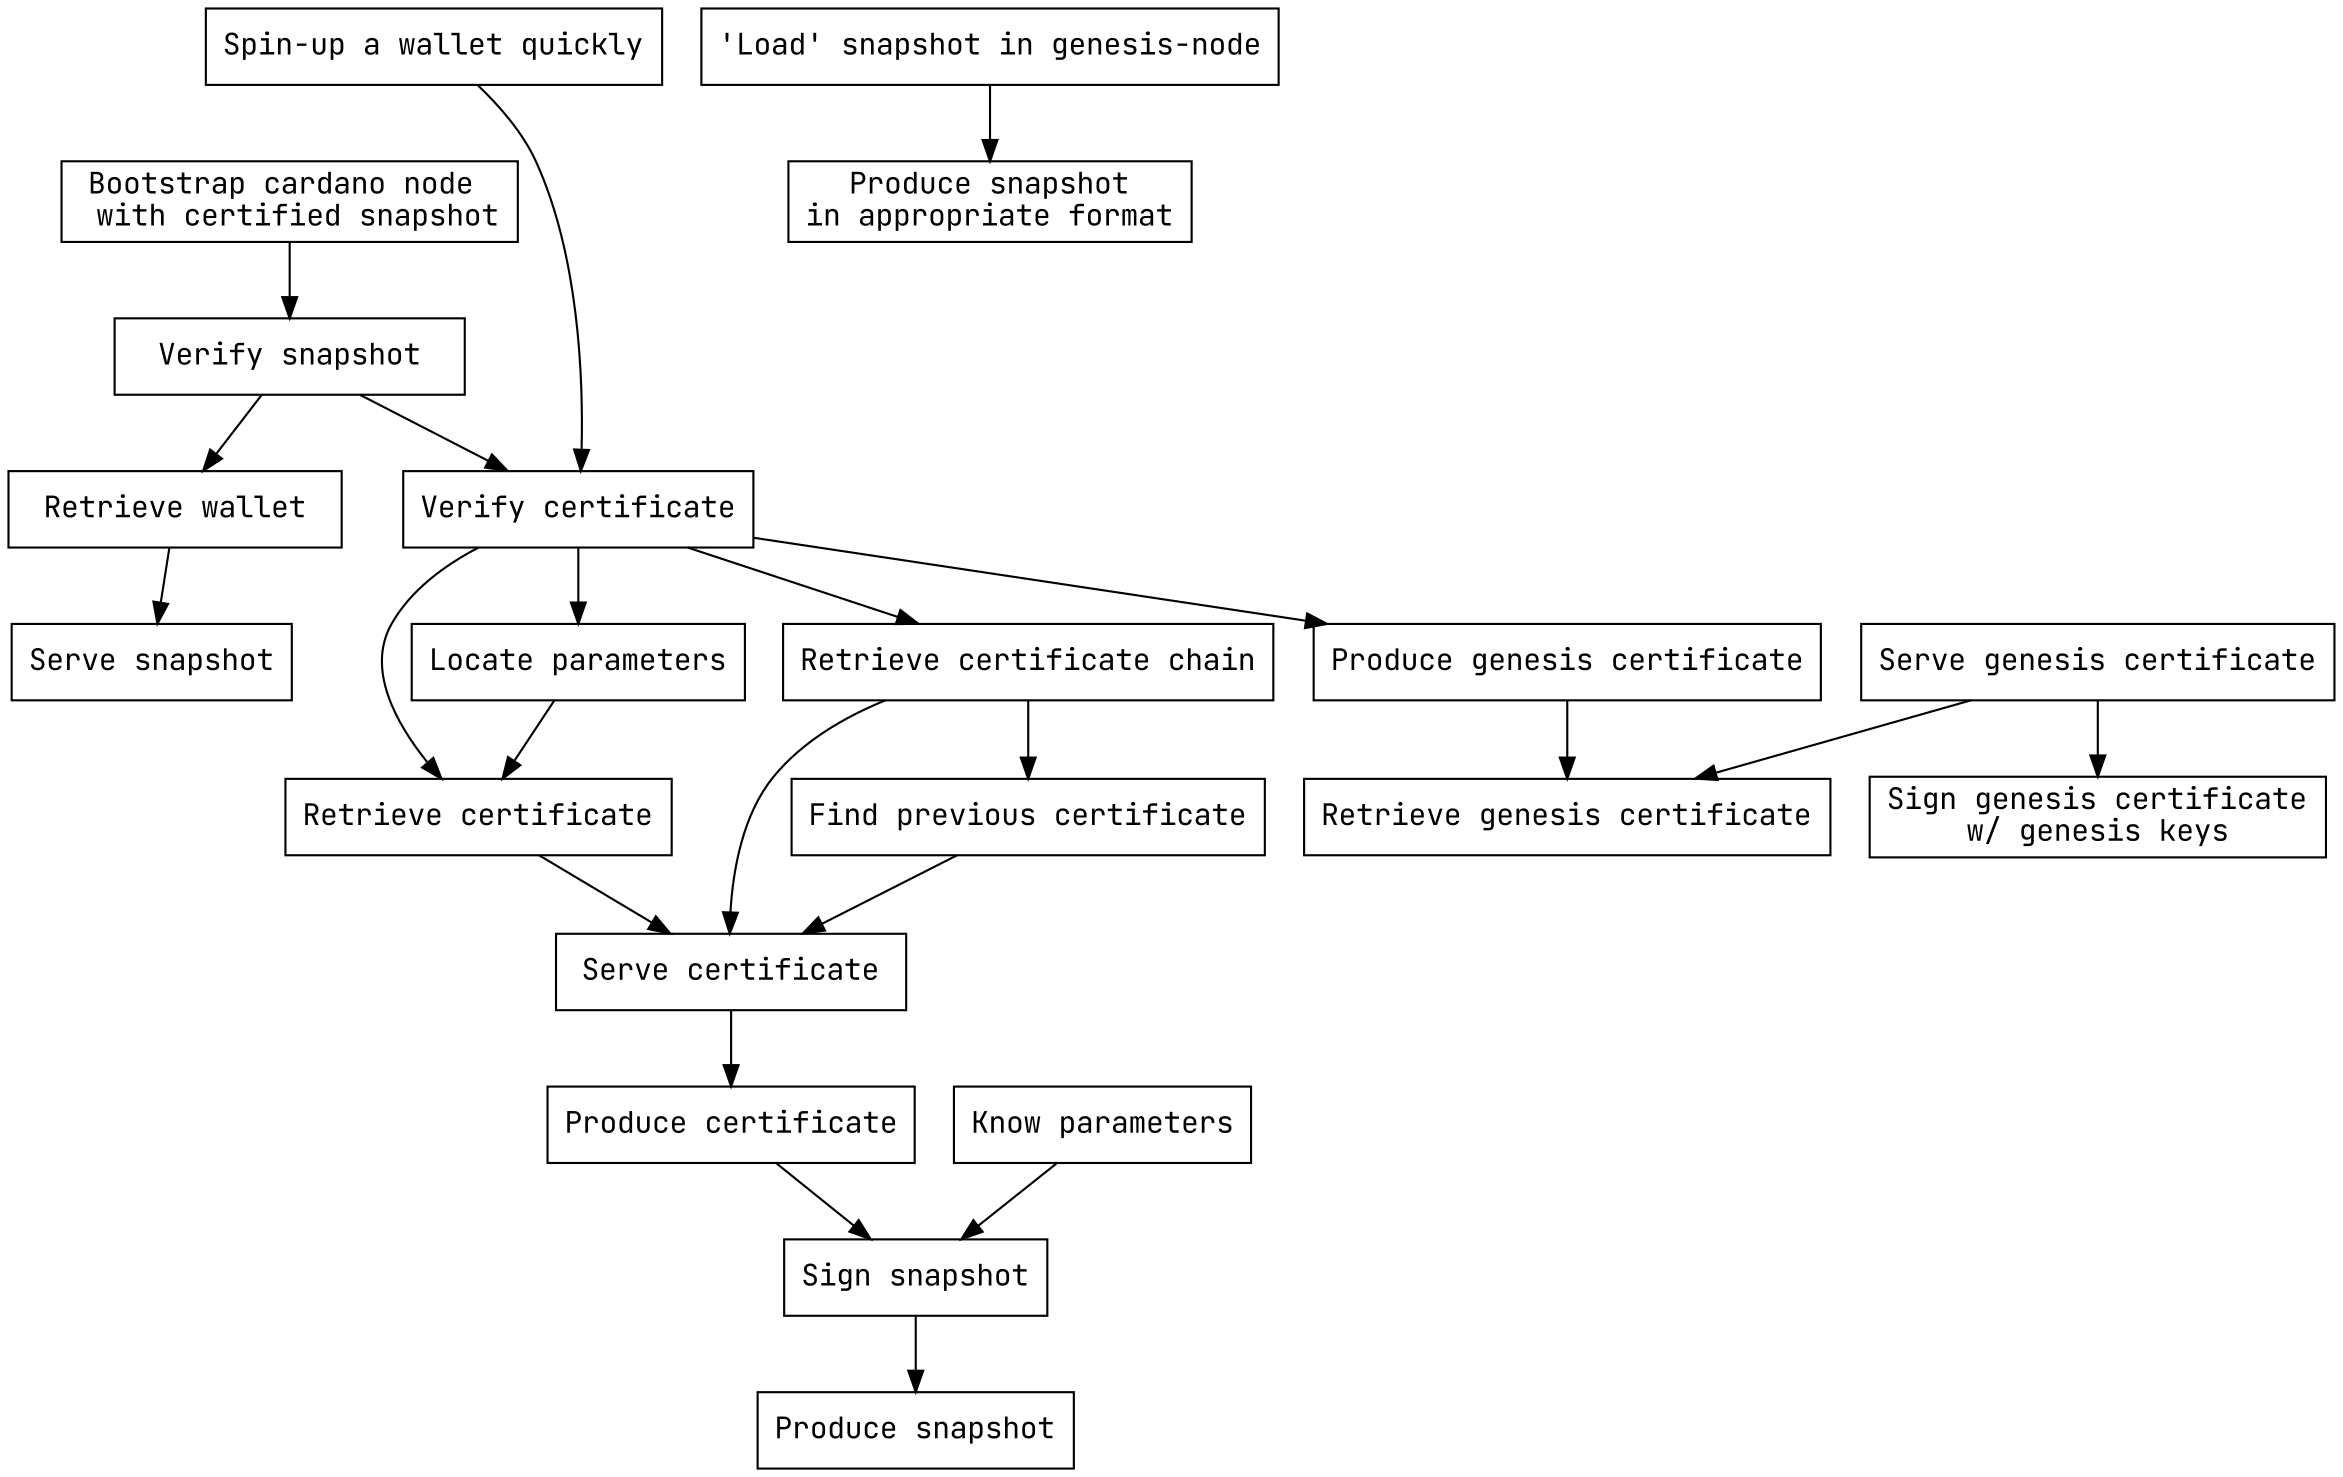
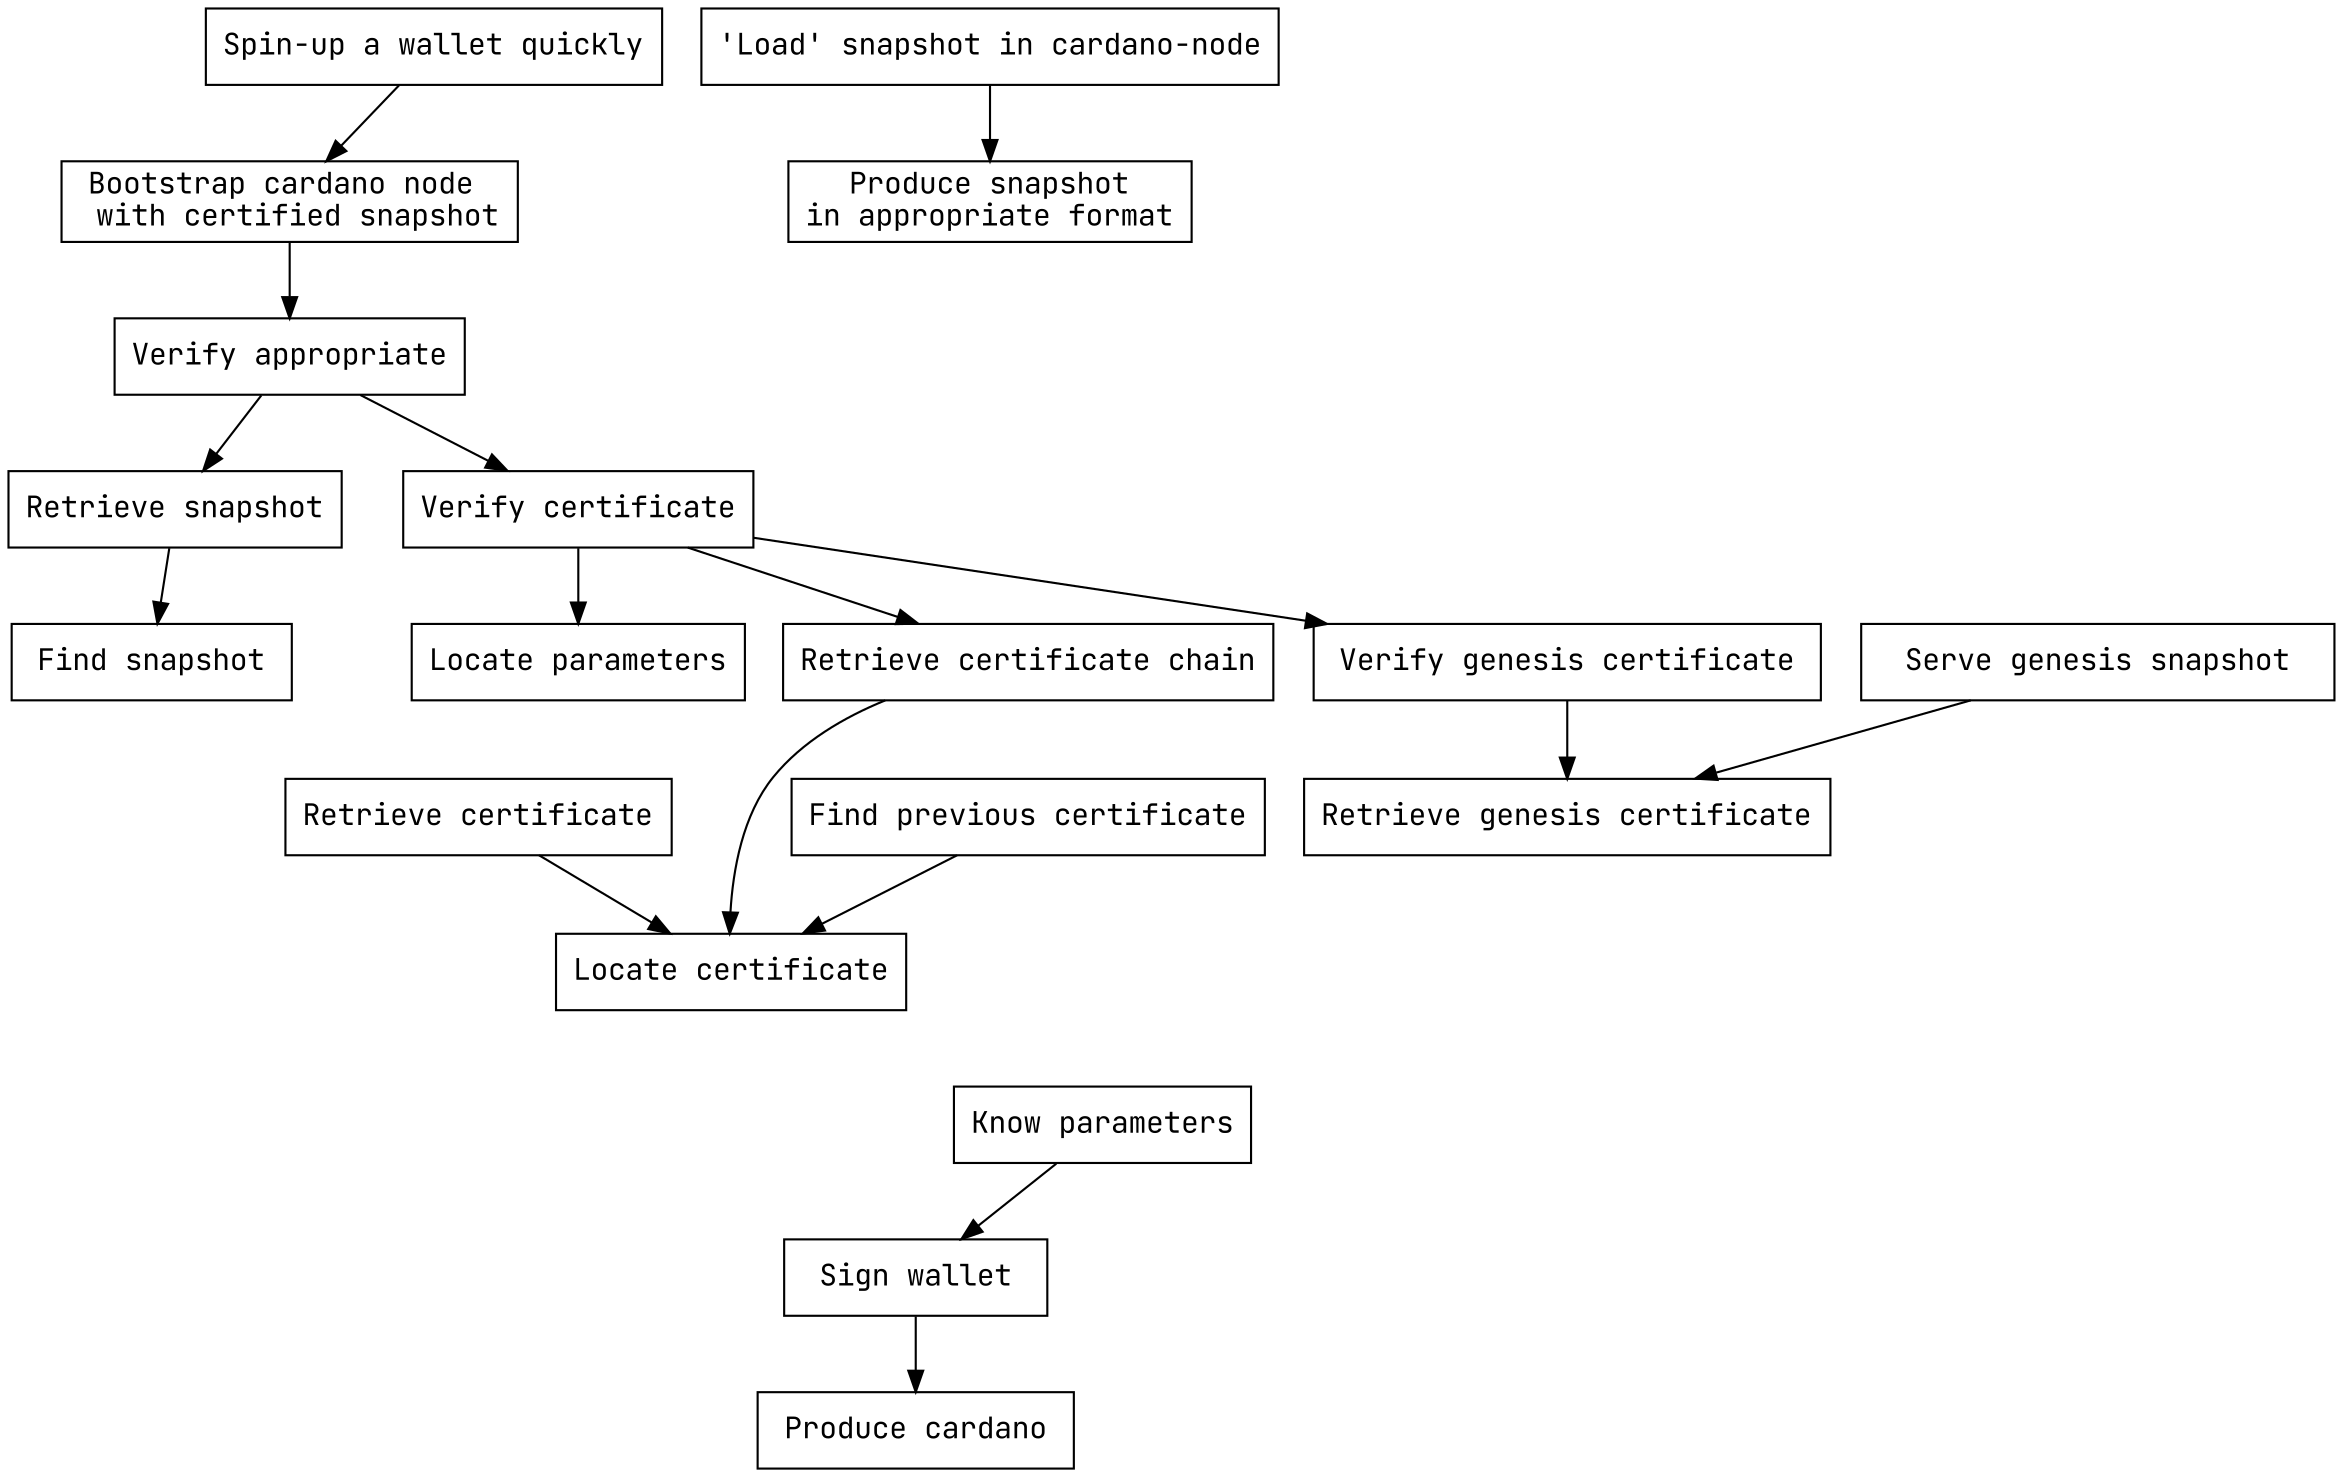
(990, 47) -> (990, 47)
(565, 255) -> (370, 116)
(290, 357) -> (290, 357)
(175, 509) -> (175, 509)
(385, 640) -> none
(152, 662) -> (152, 662)
(1567, 662) -> (1567, 662)
(2098, 662) -> (2098, 662)
(1028, 729) -> none
(534, 731) -> none
(2098, 817) -> none
(731, 972) -> (731, 972)
(731, 1125) -> none
(916, 1278) -> (916, 1278)
(916, 1430) -> (916, 1430)
